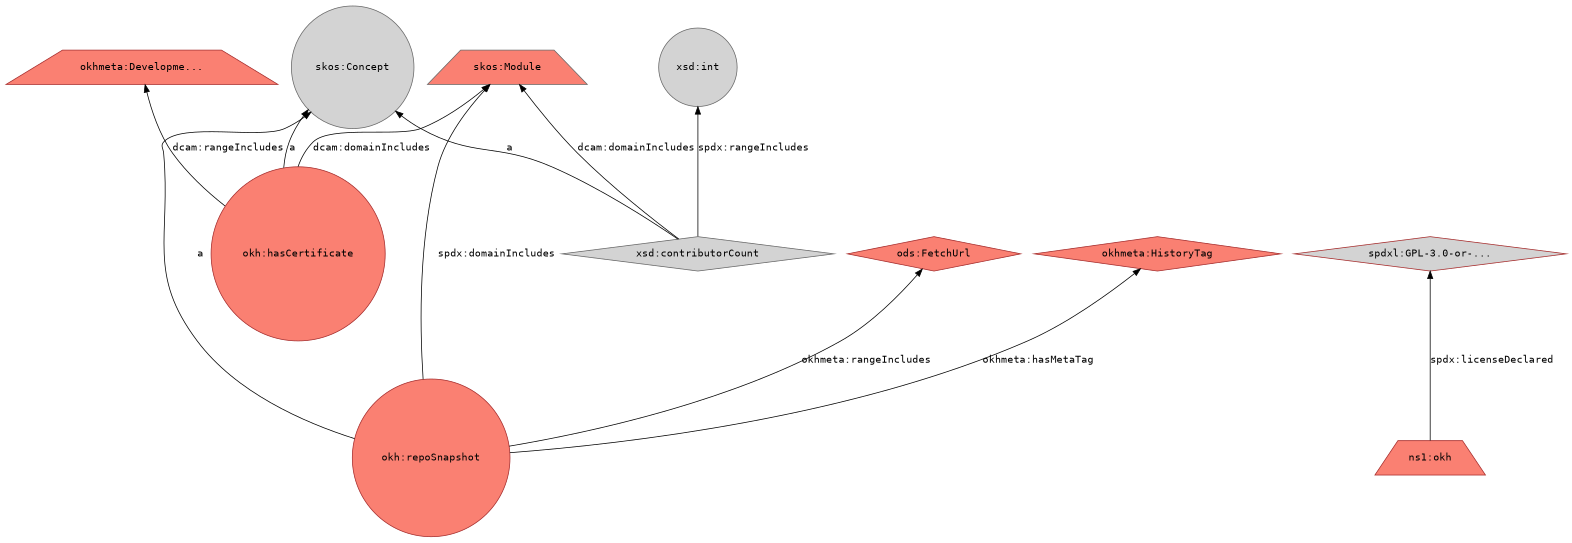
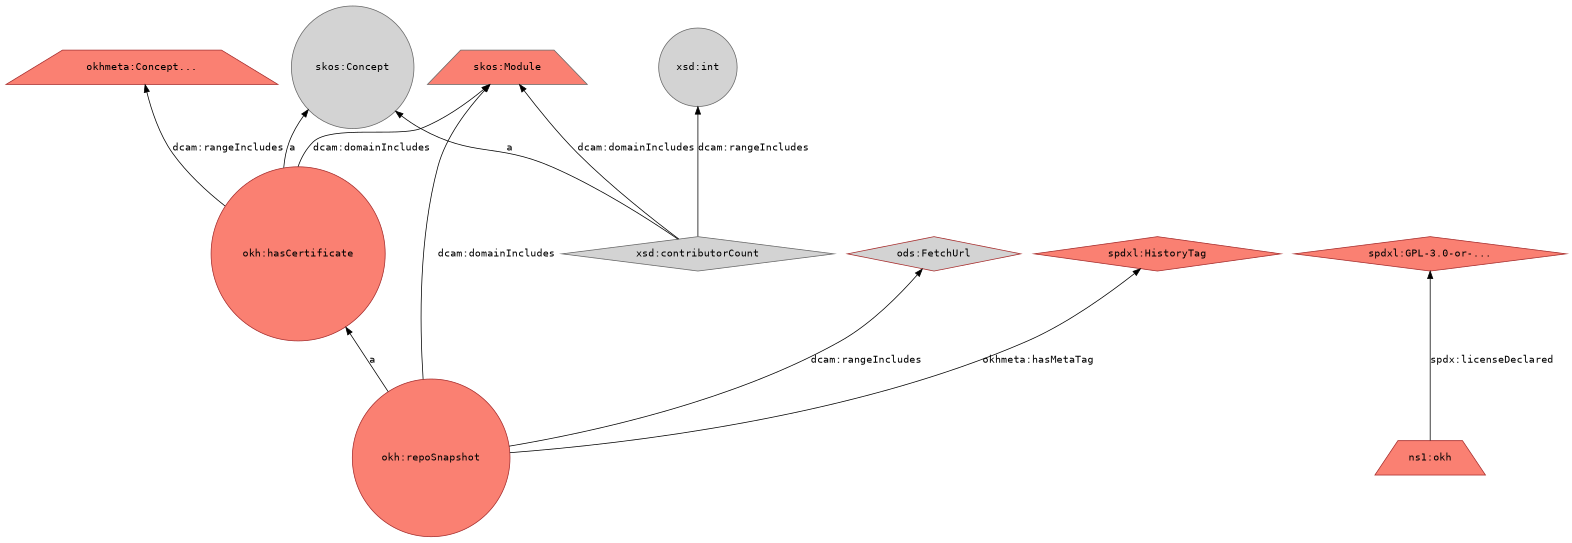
(142, 67) -> (142, 67)
(754, 148) -> (754, 148)
(497, 254) -> (497, 254)
(934, 254) -> (934, 254)
(1157, 254) -> (1157, 254)
(1430, 254) -> (1430, 254)
(165, 265) -> (369, 363)
(866, 360) -> (866, 360)
